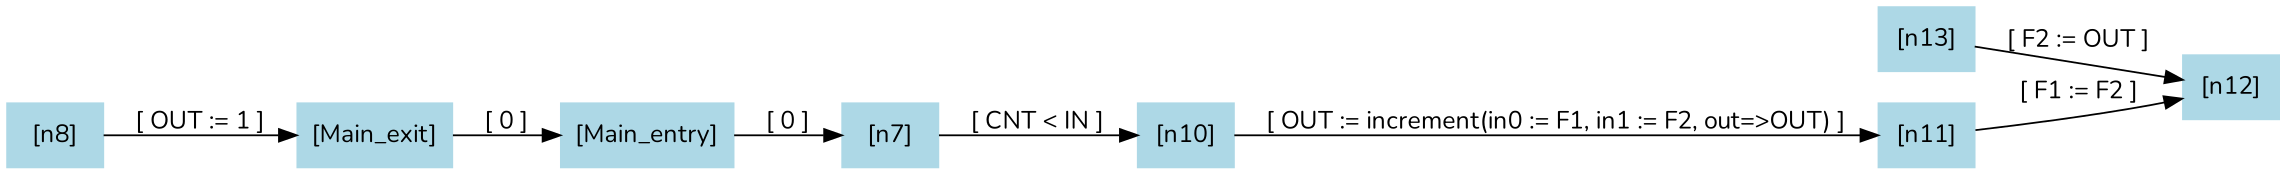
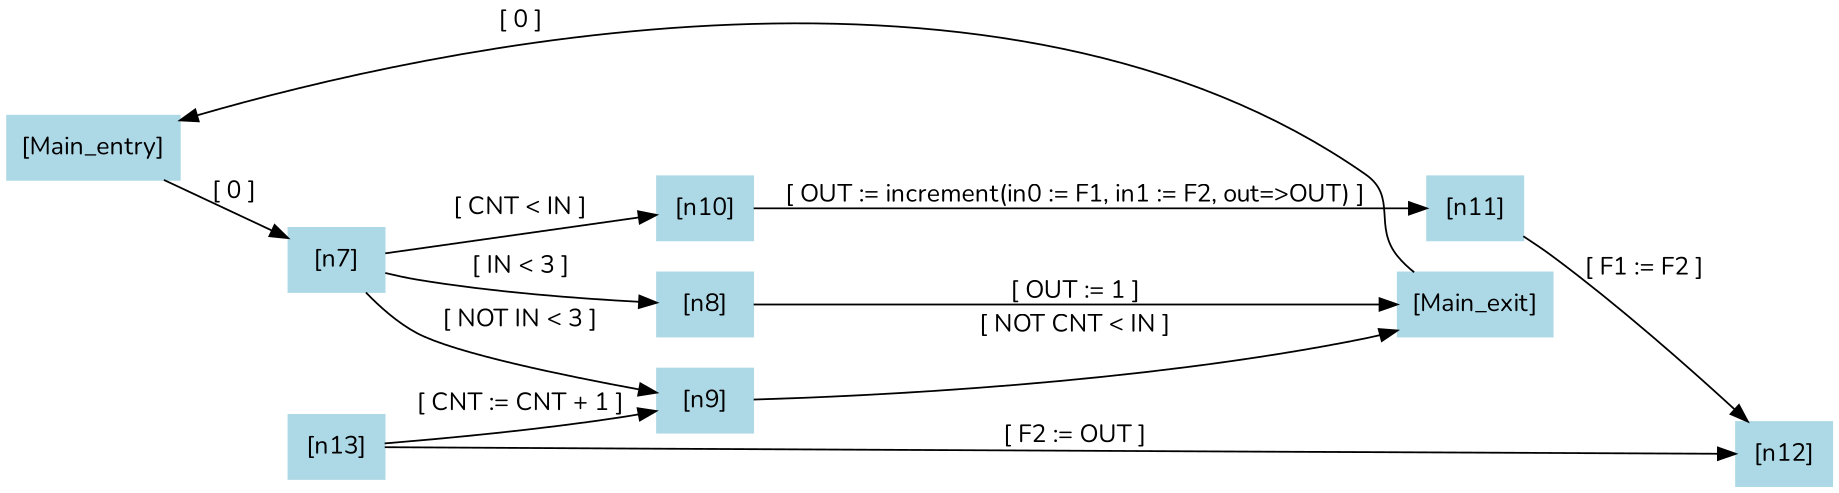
none -> (512, 292)
none -> (705, 401)
